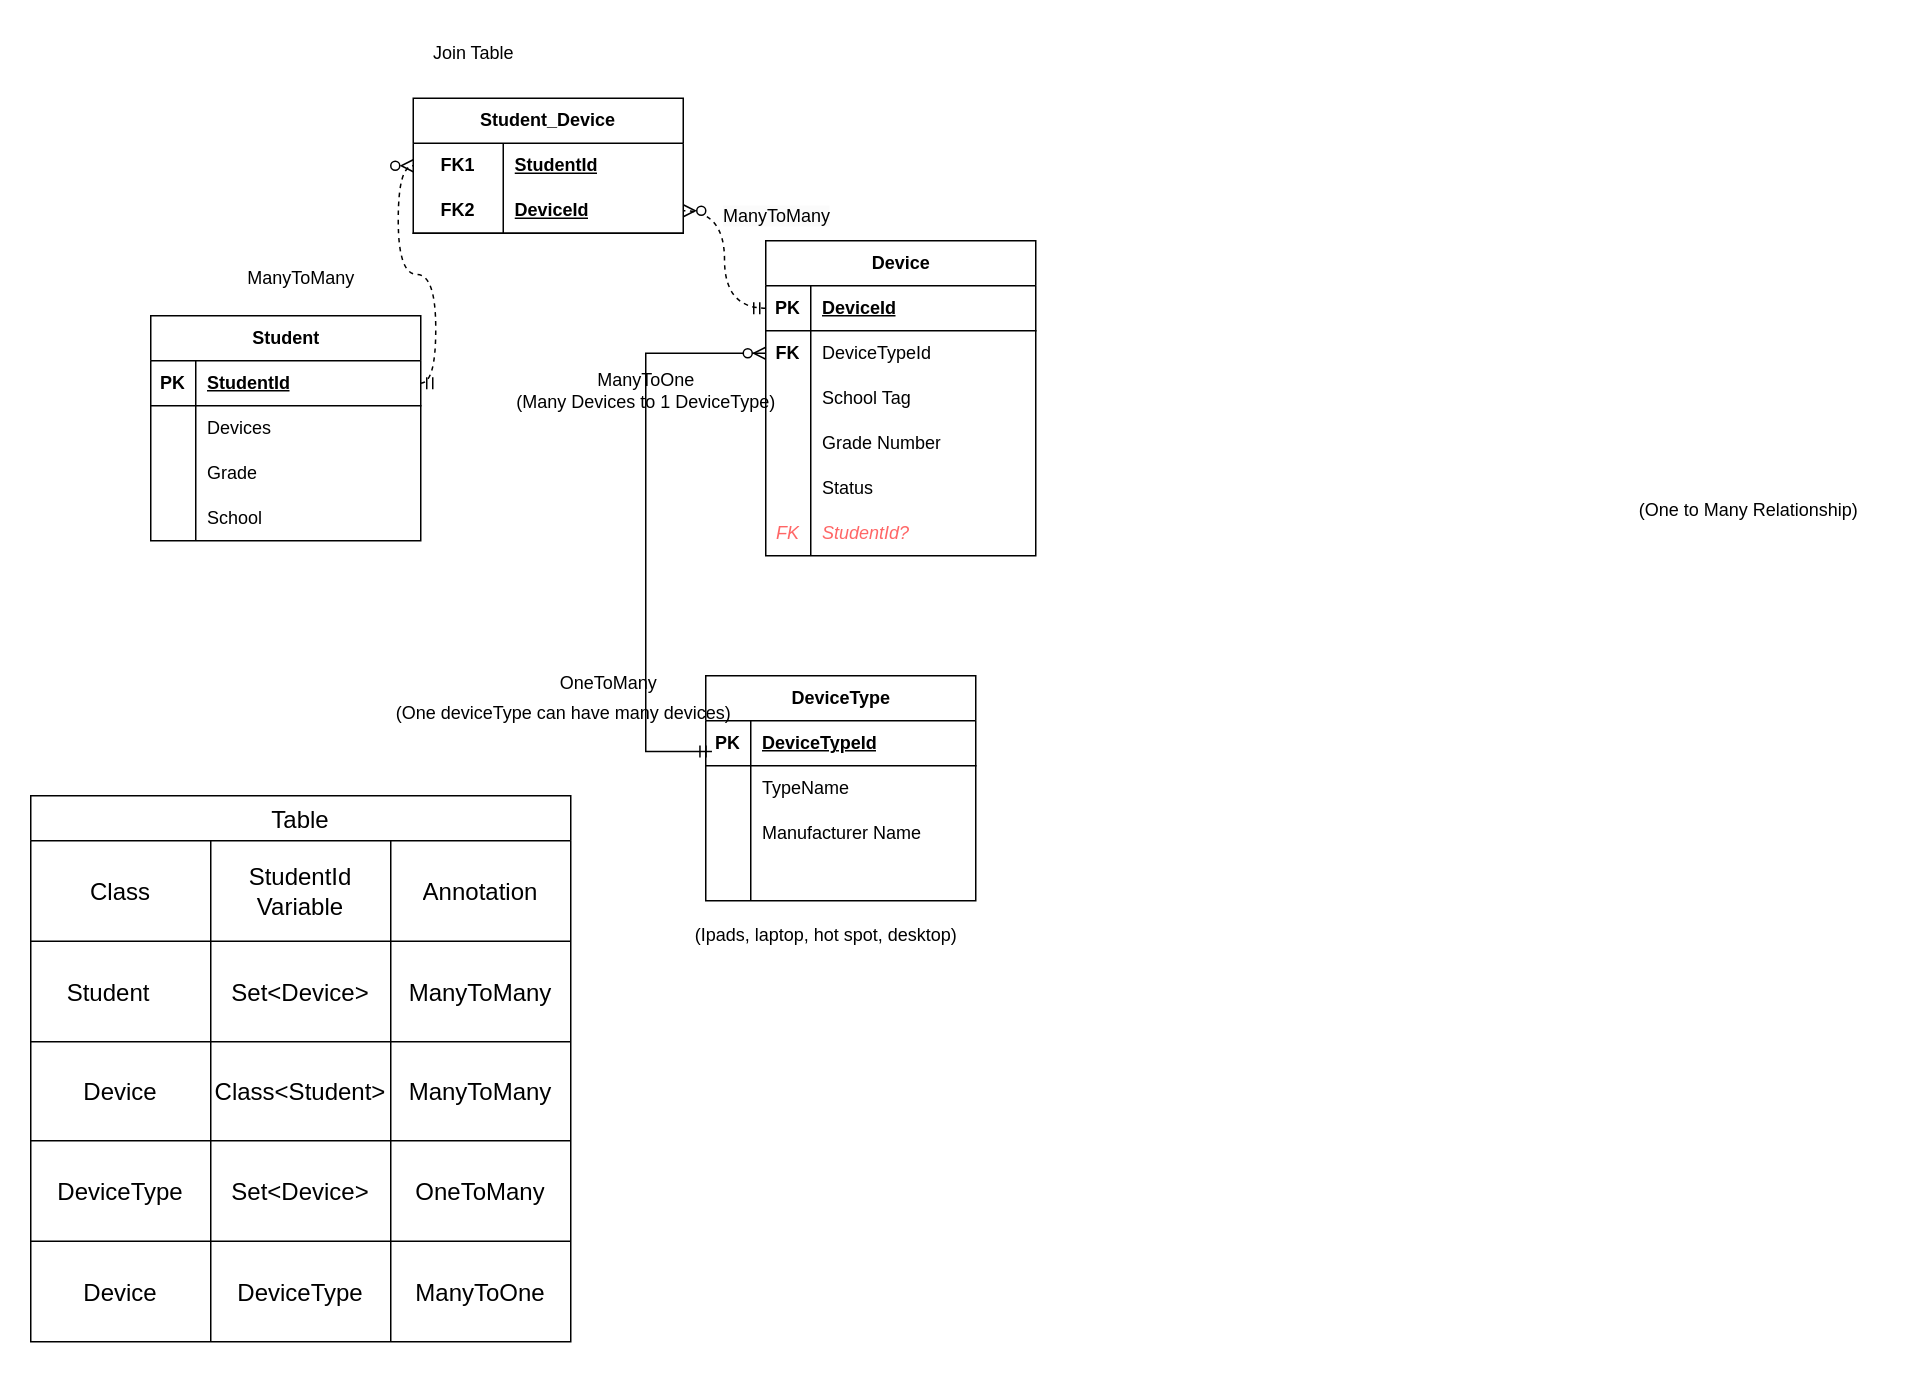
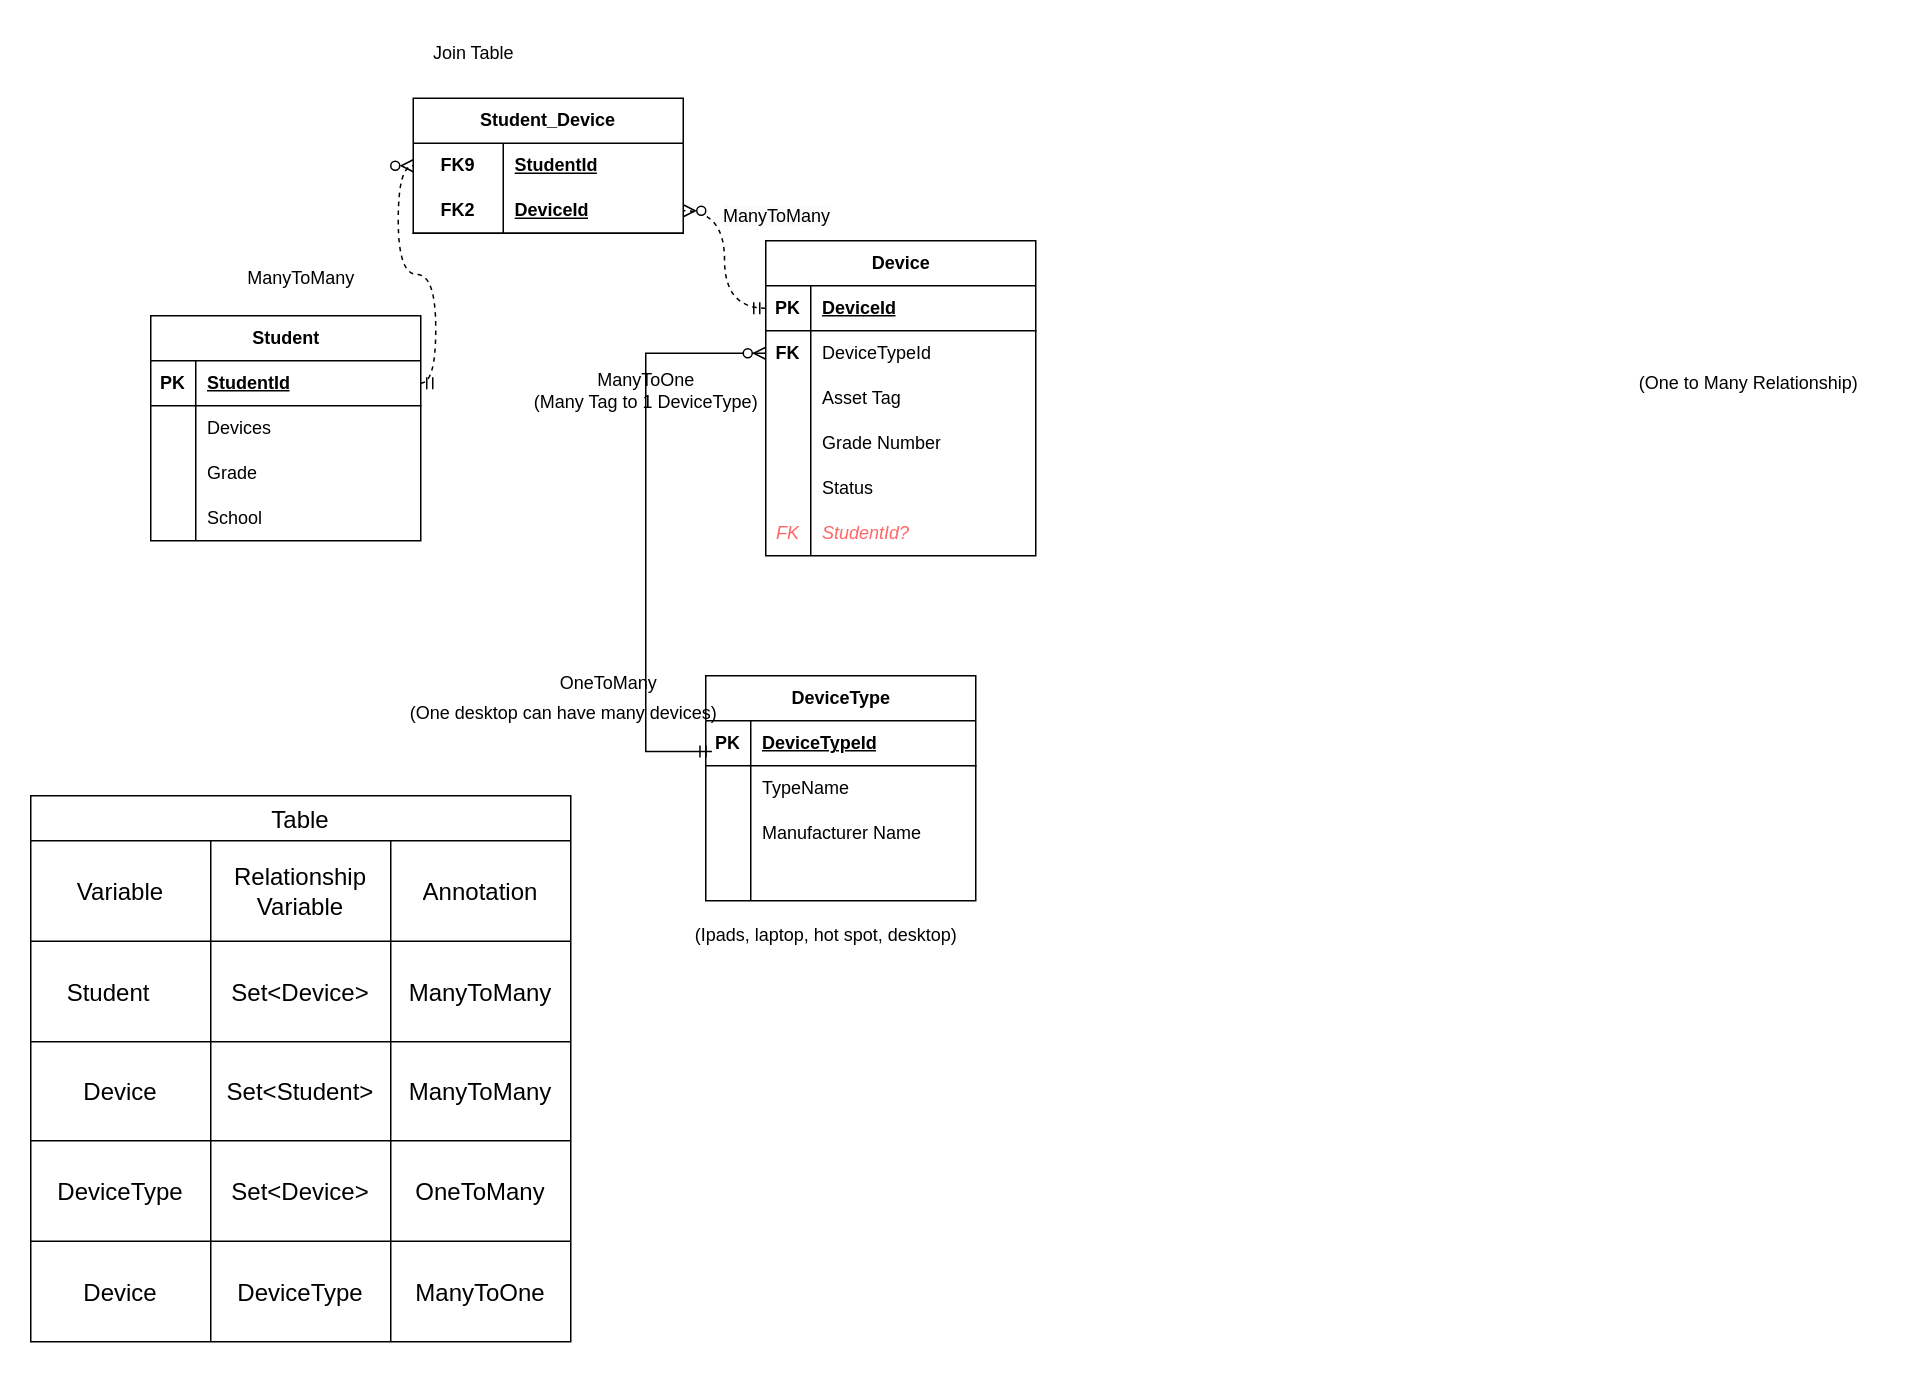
(458, 166) -> (458, 166)
(647, 391) -> (647, 391)
(868, 398) -> (866, 398)
(1748, 511) -> (1748, 383)
(564, 713) -> (564, 713)
(121, 892) -> (121, 892)
(301, 892) -> (301, 892)
(301, 1091) -> (301, 1091)
